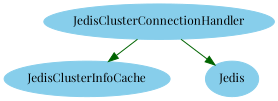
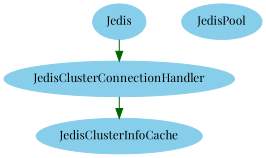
none -> (222, 22)
(194, 49) -> (119, 45)
